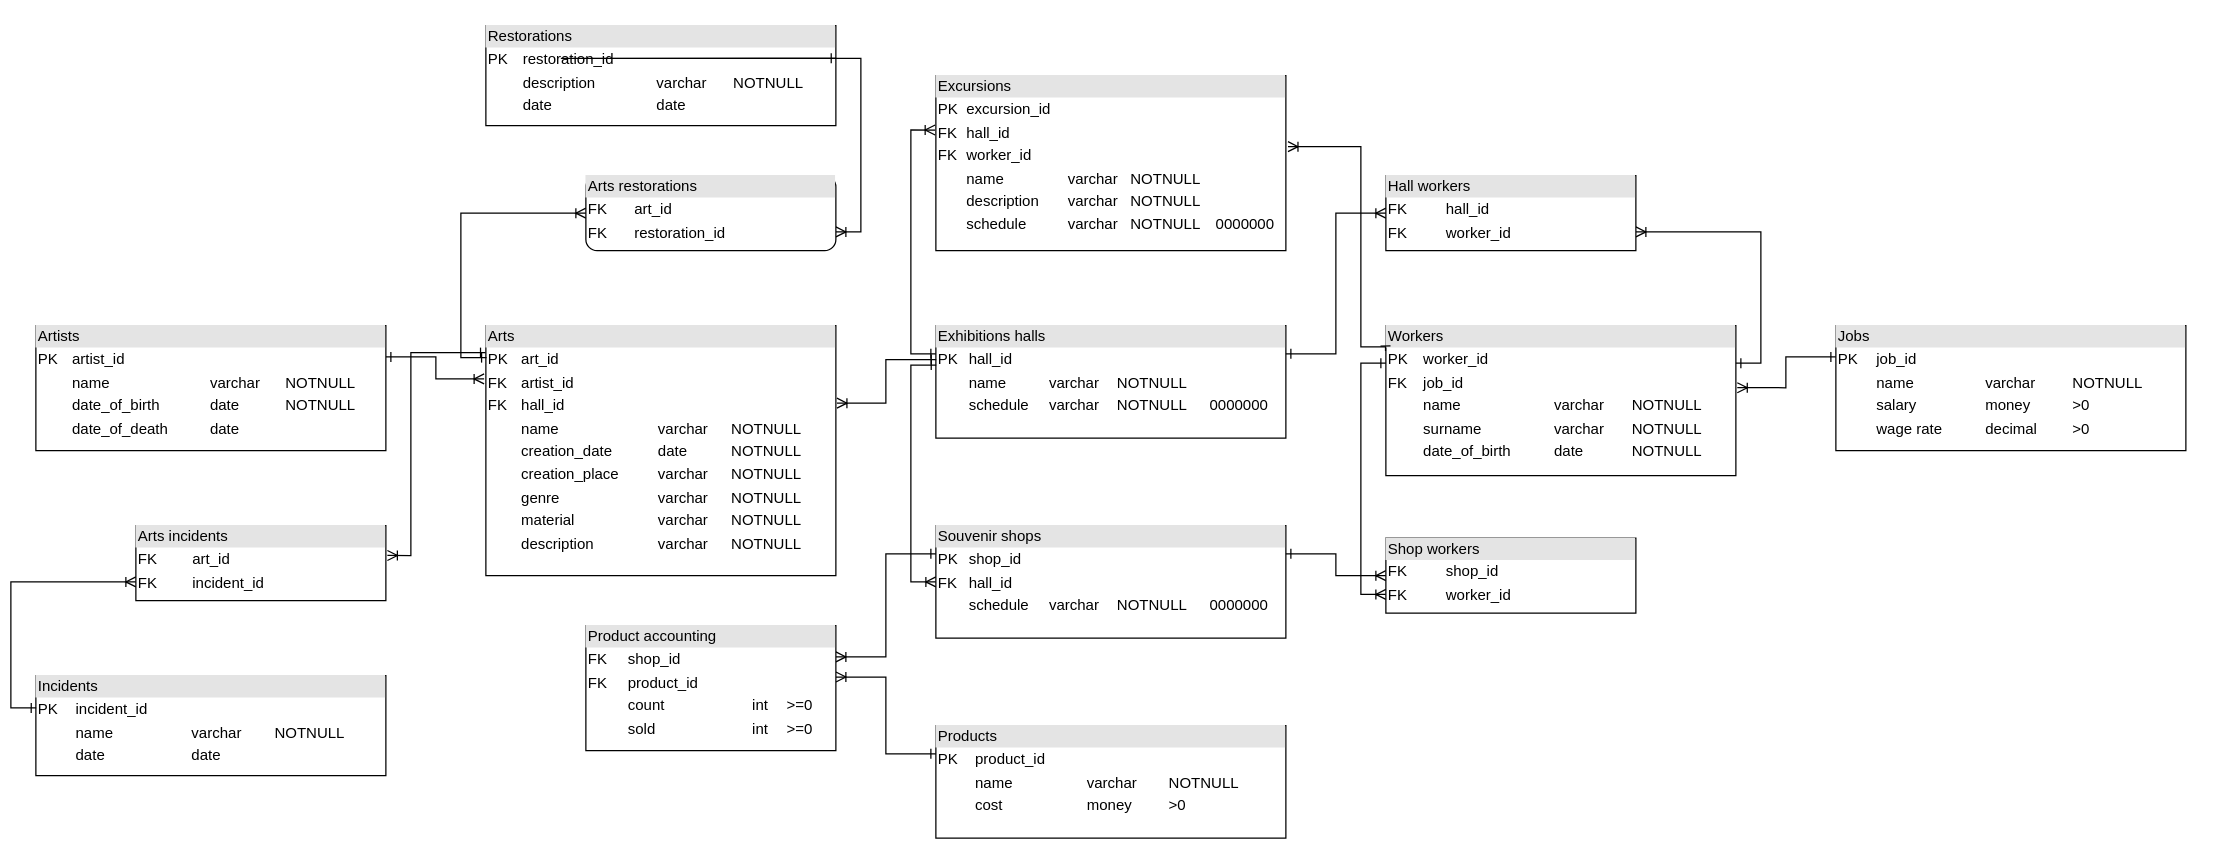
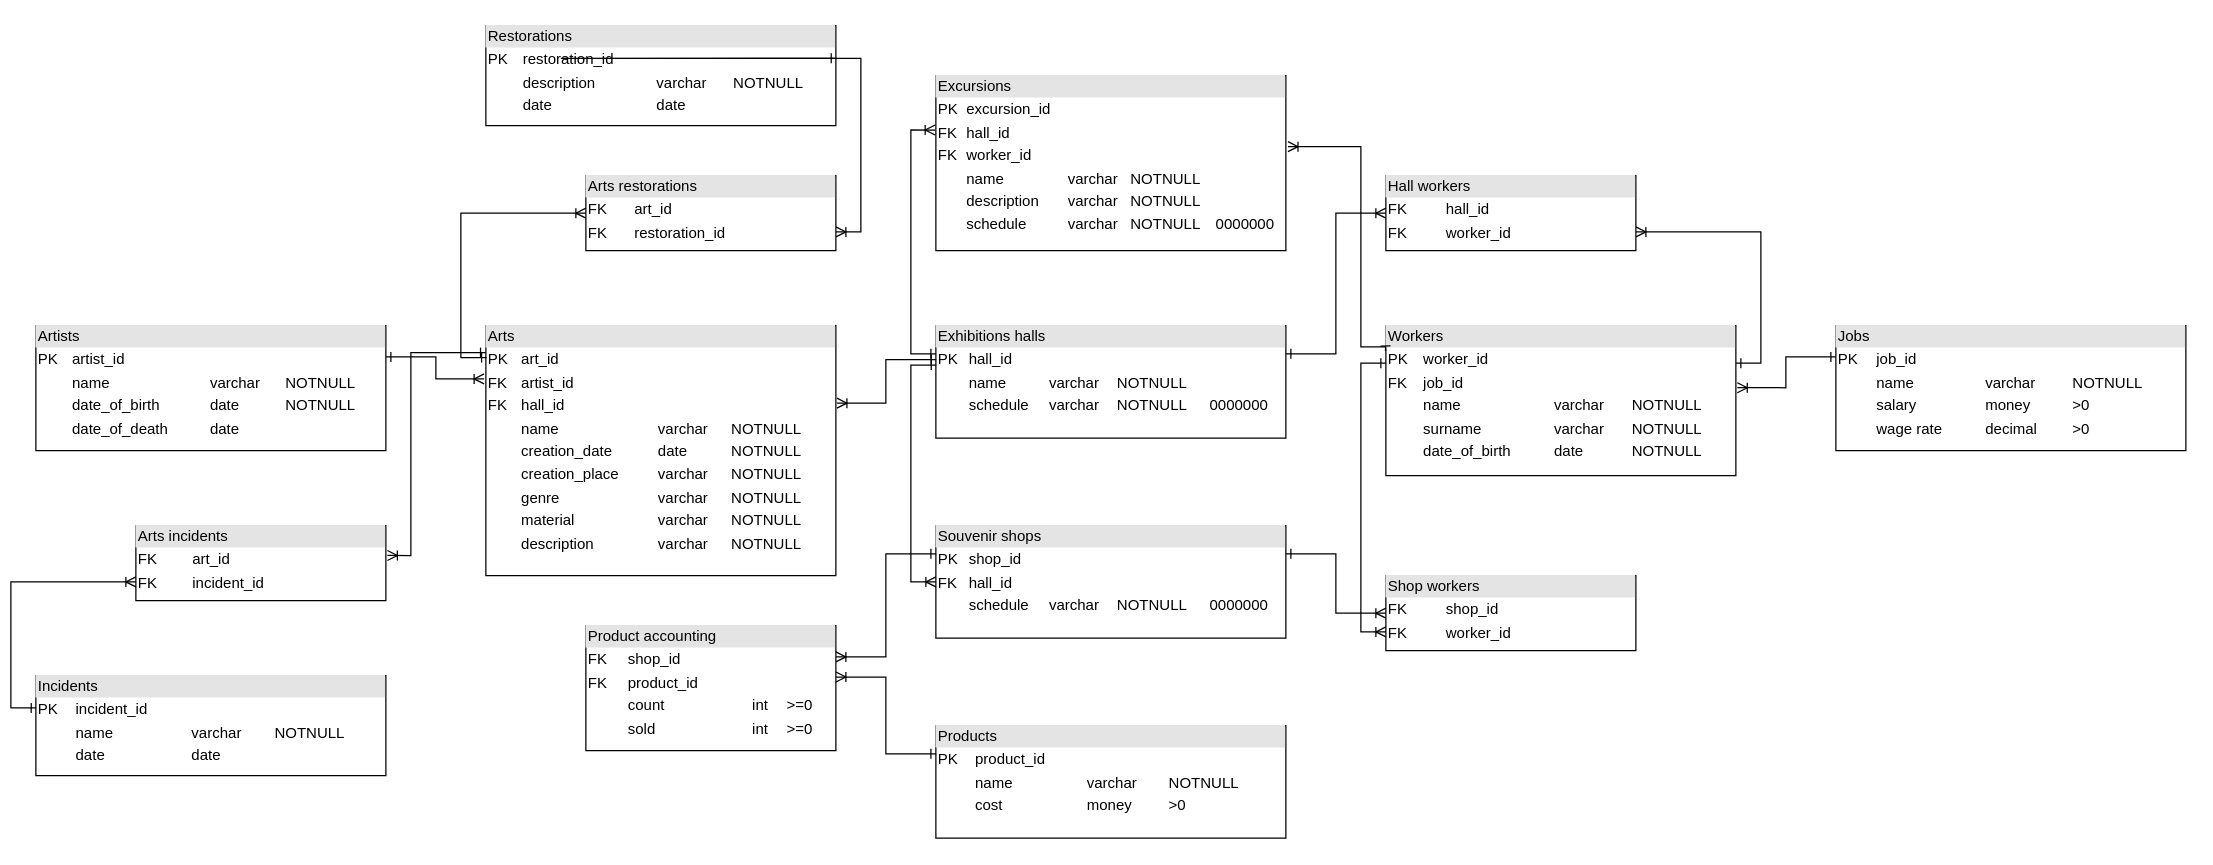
(711, 213) -> (711, 213)
(1511, 576) -> (1511, 613)
